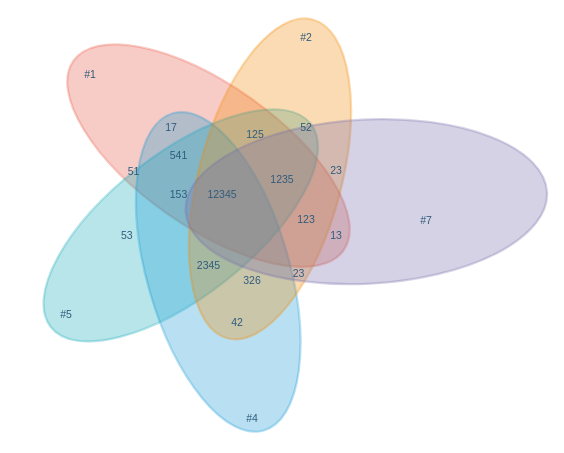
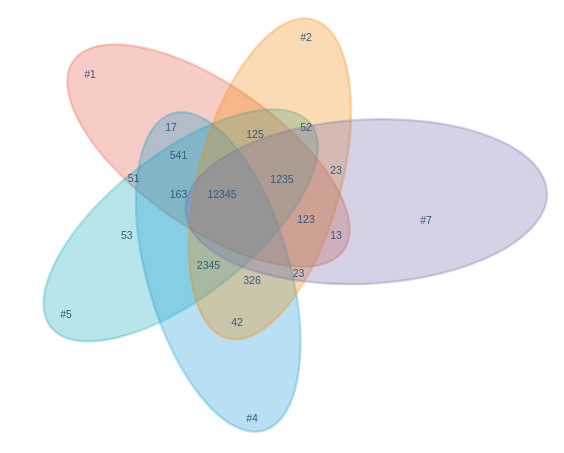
(134, 171) -> (134, 179)
(179, 195) -> (179, 195)
